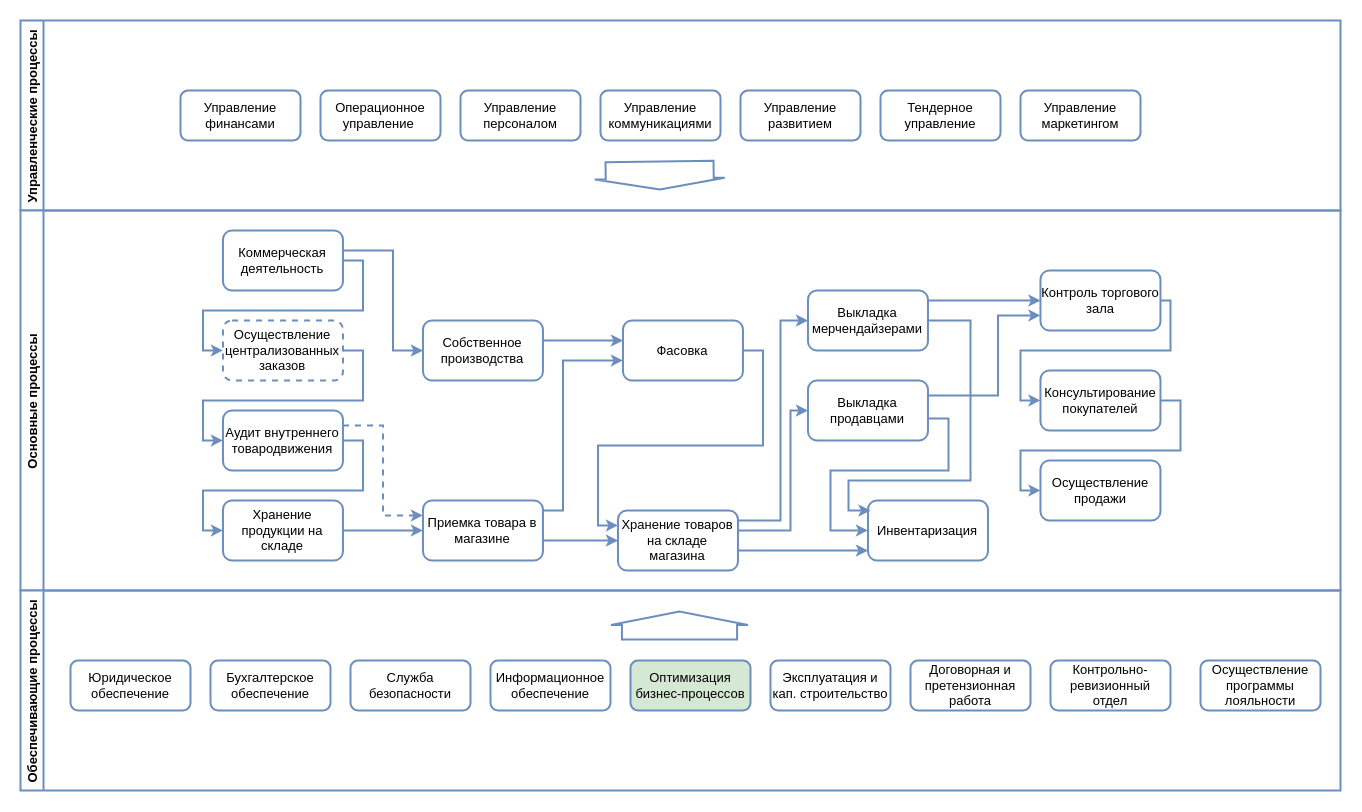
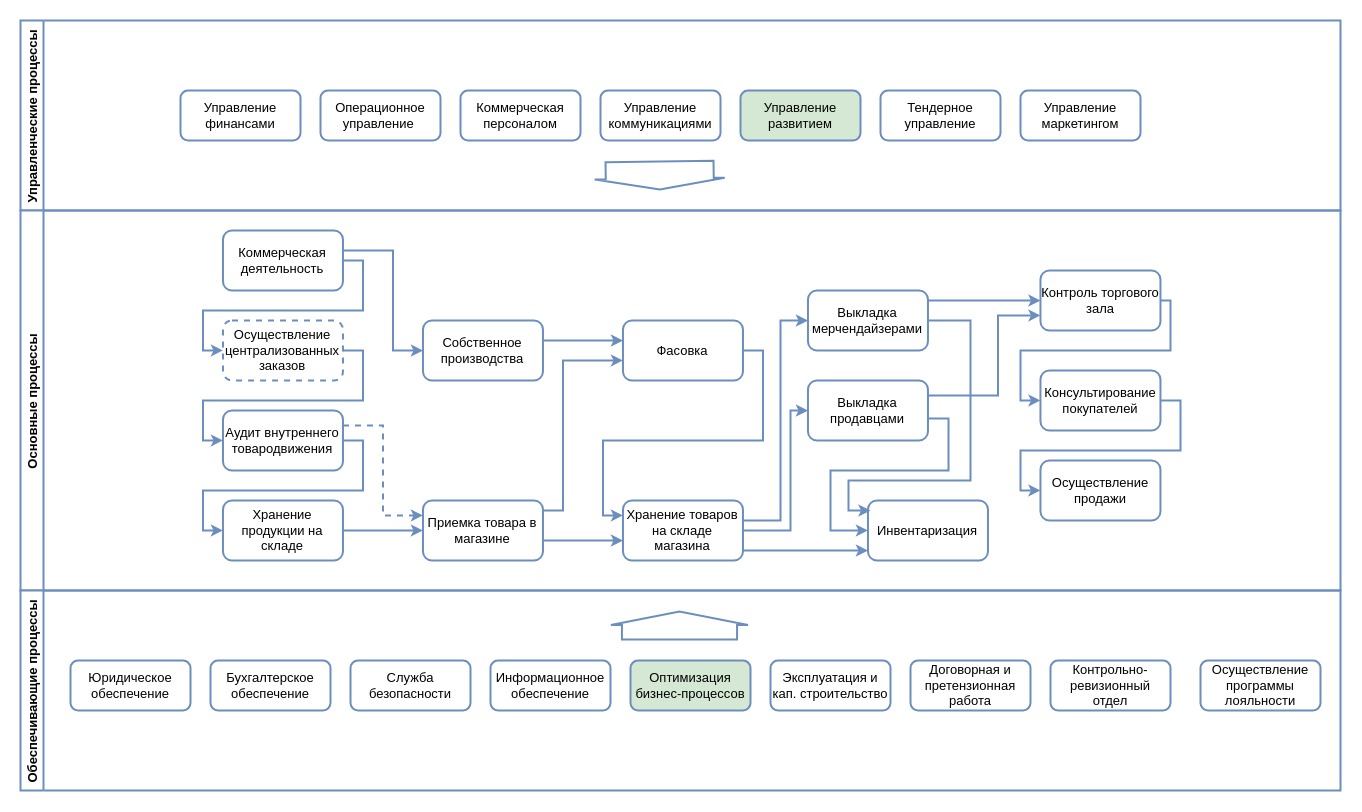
(521, 116) -> (521, 116)
(801, 116) -> (801, 116)
(678, 540) -> (683, 530)
